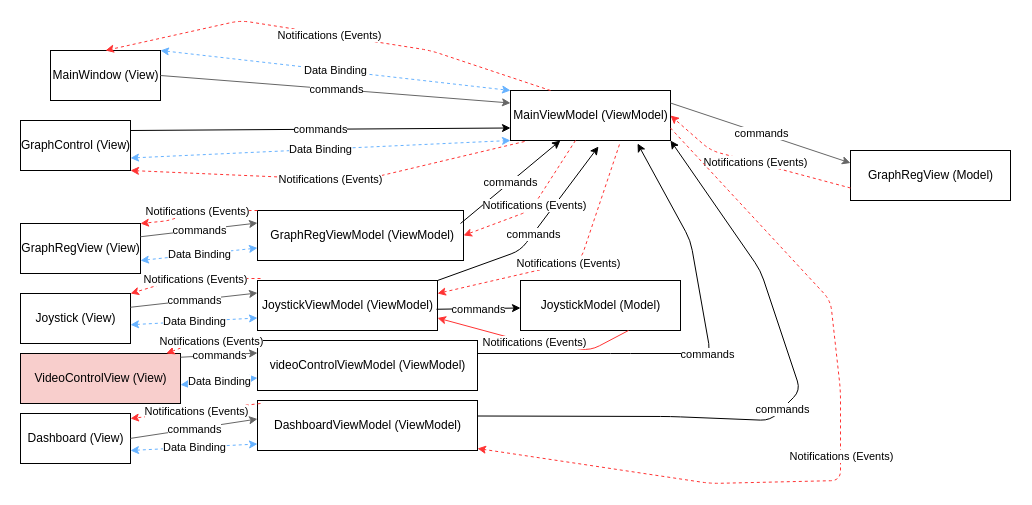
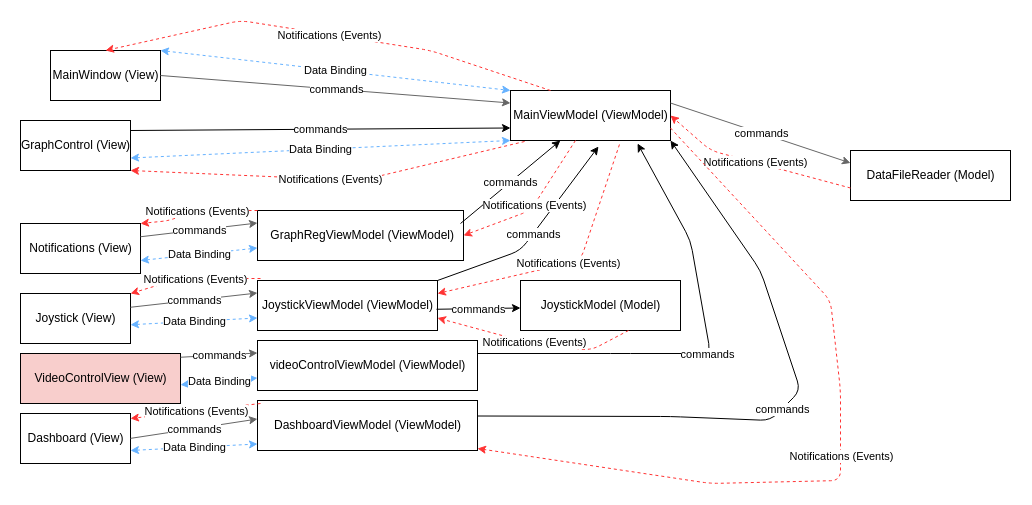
(931, 176) -> (931, 176)
(81, 249) -> (81, 249)
(475, 328) -> (475, 328)
(220, 341) -> none
